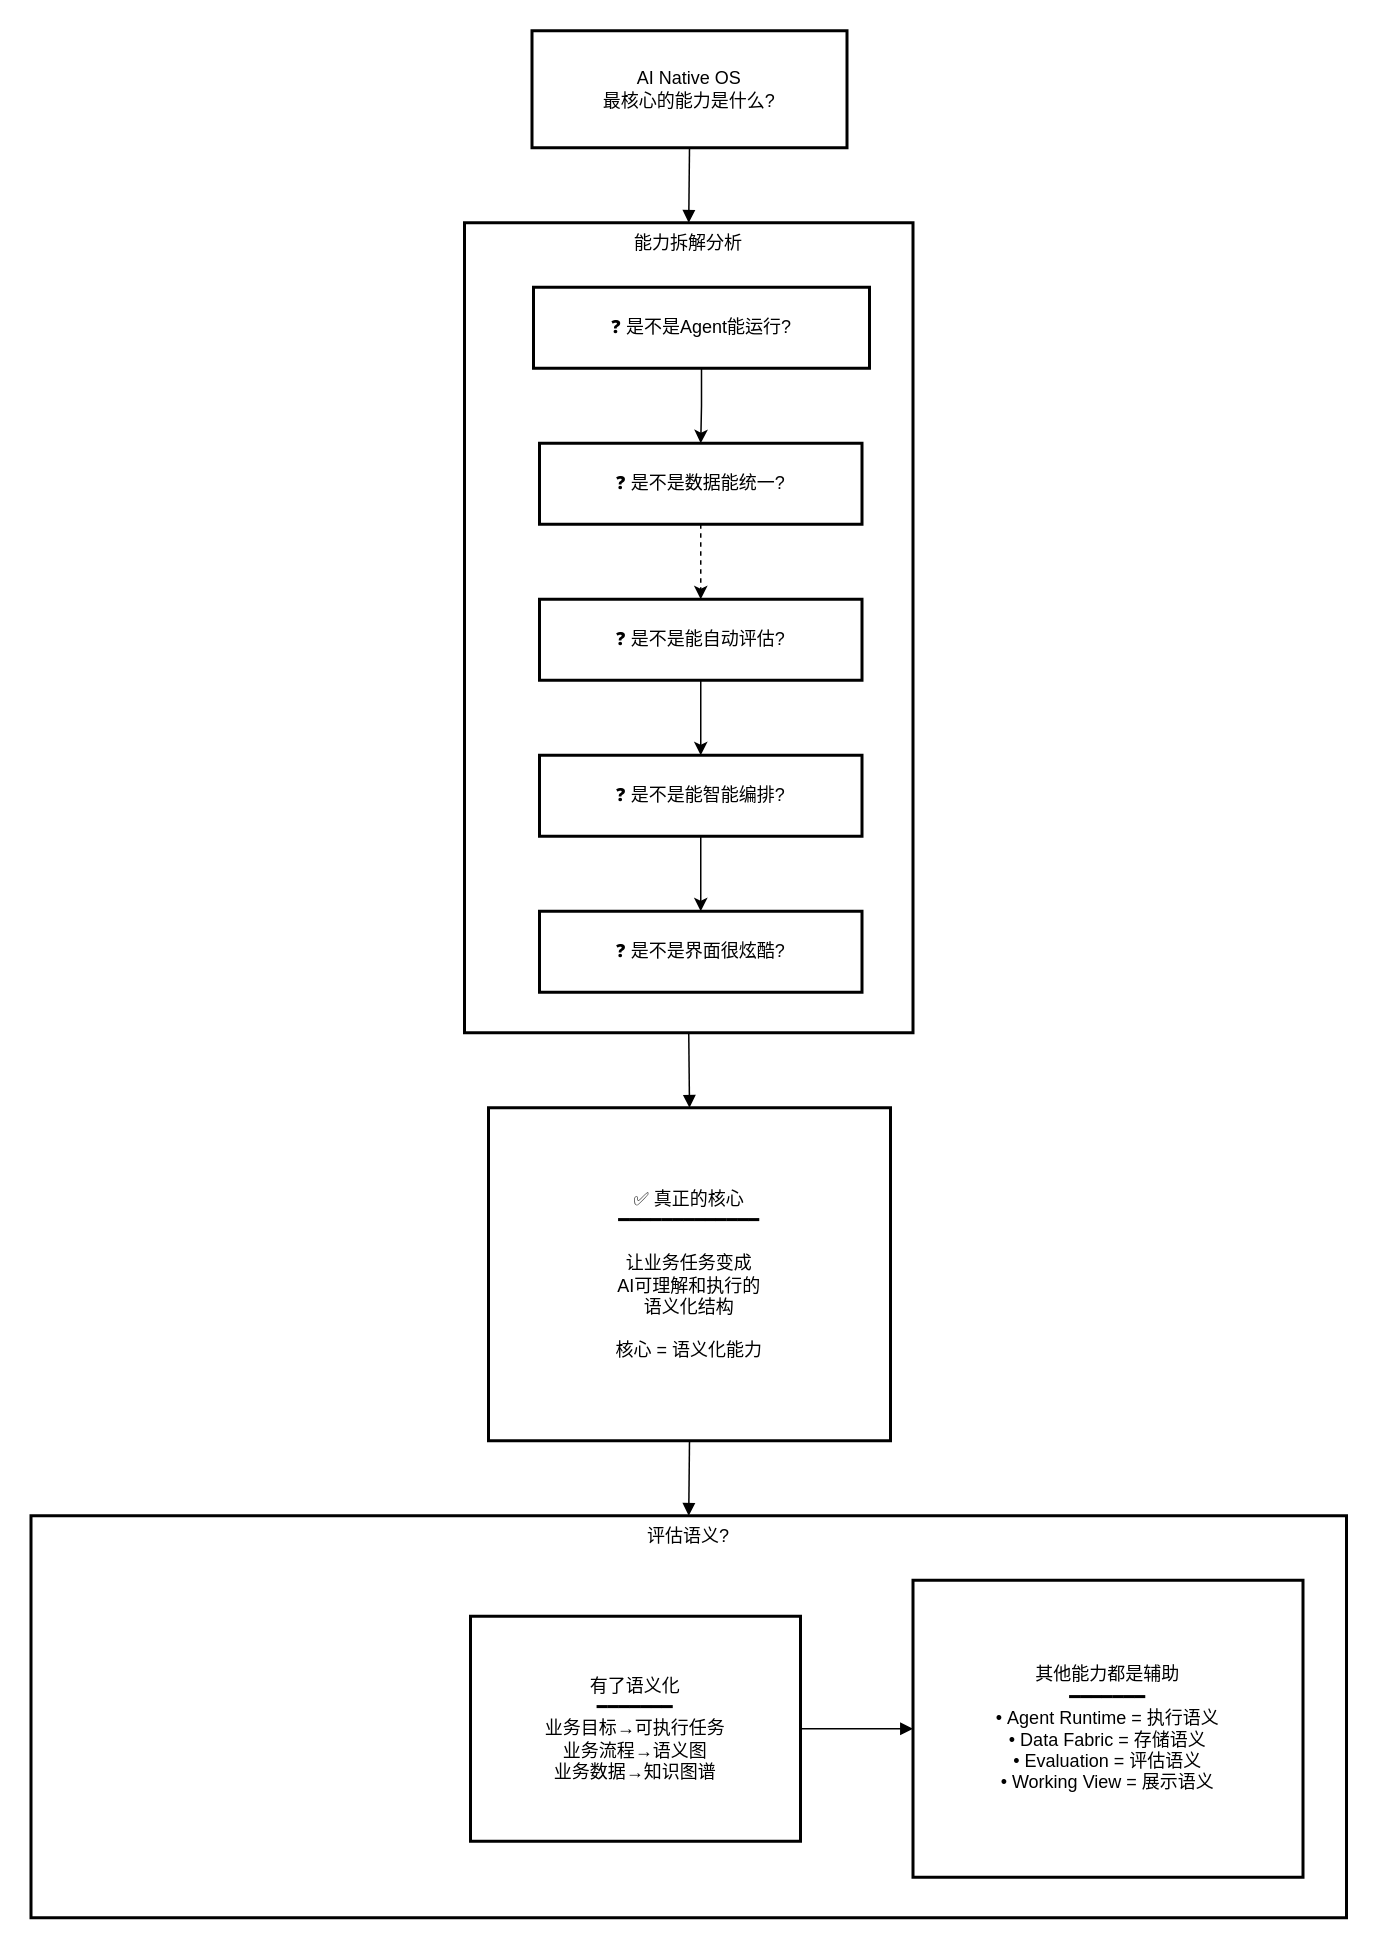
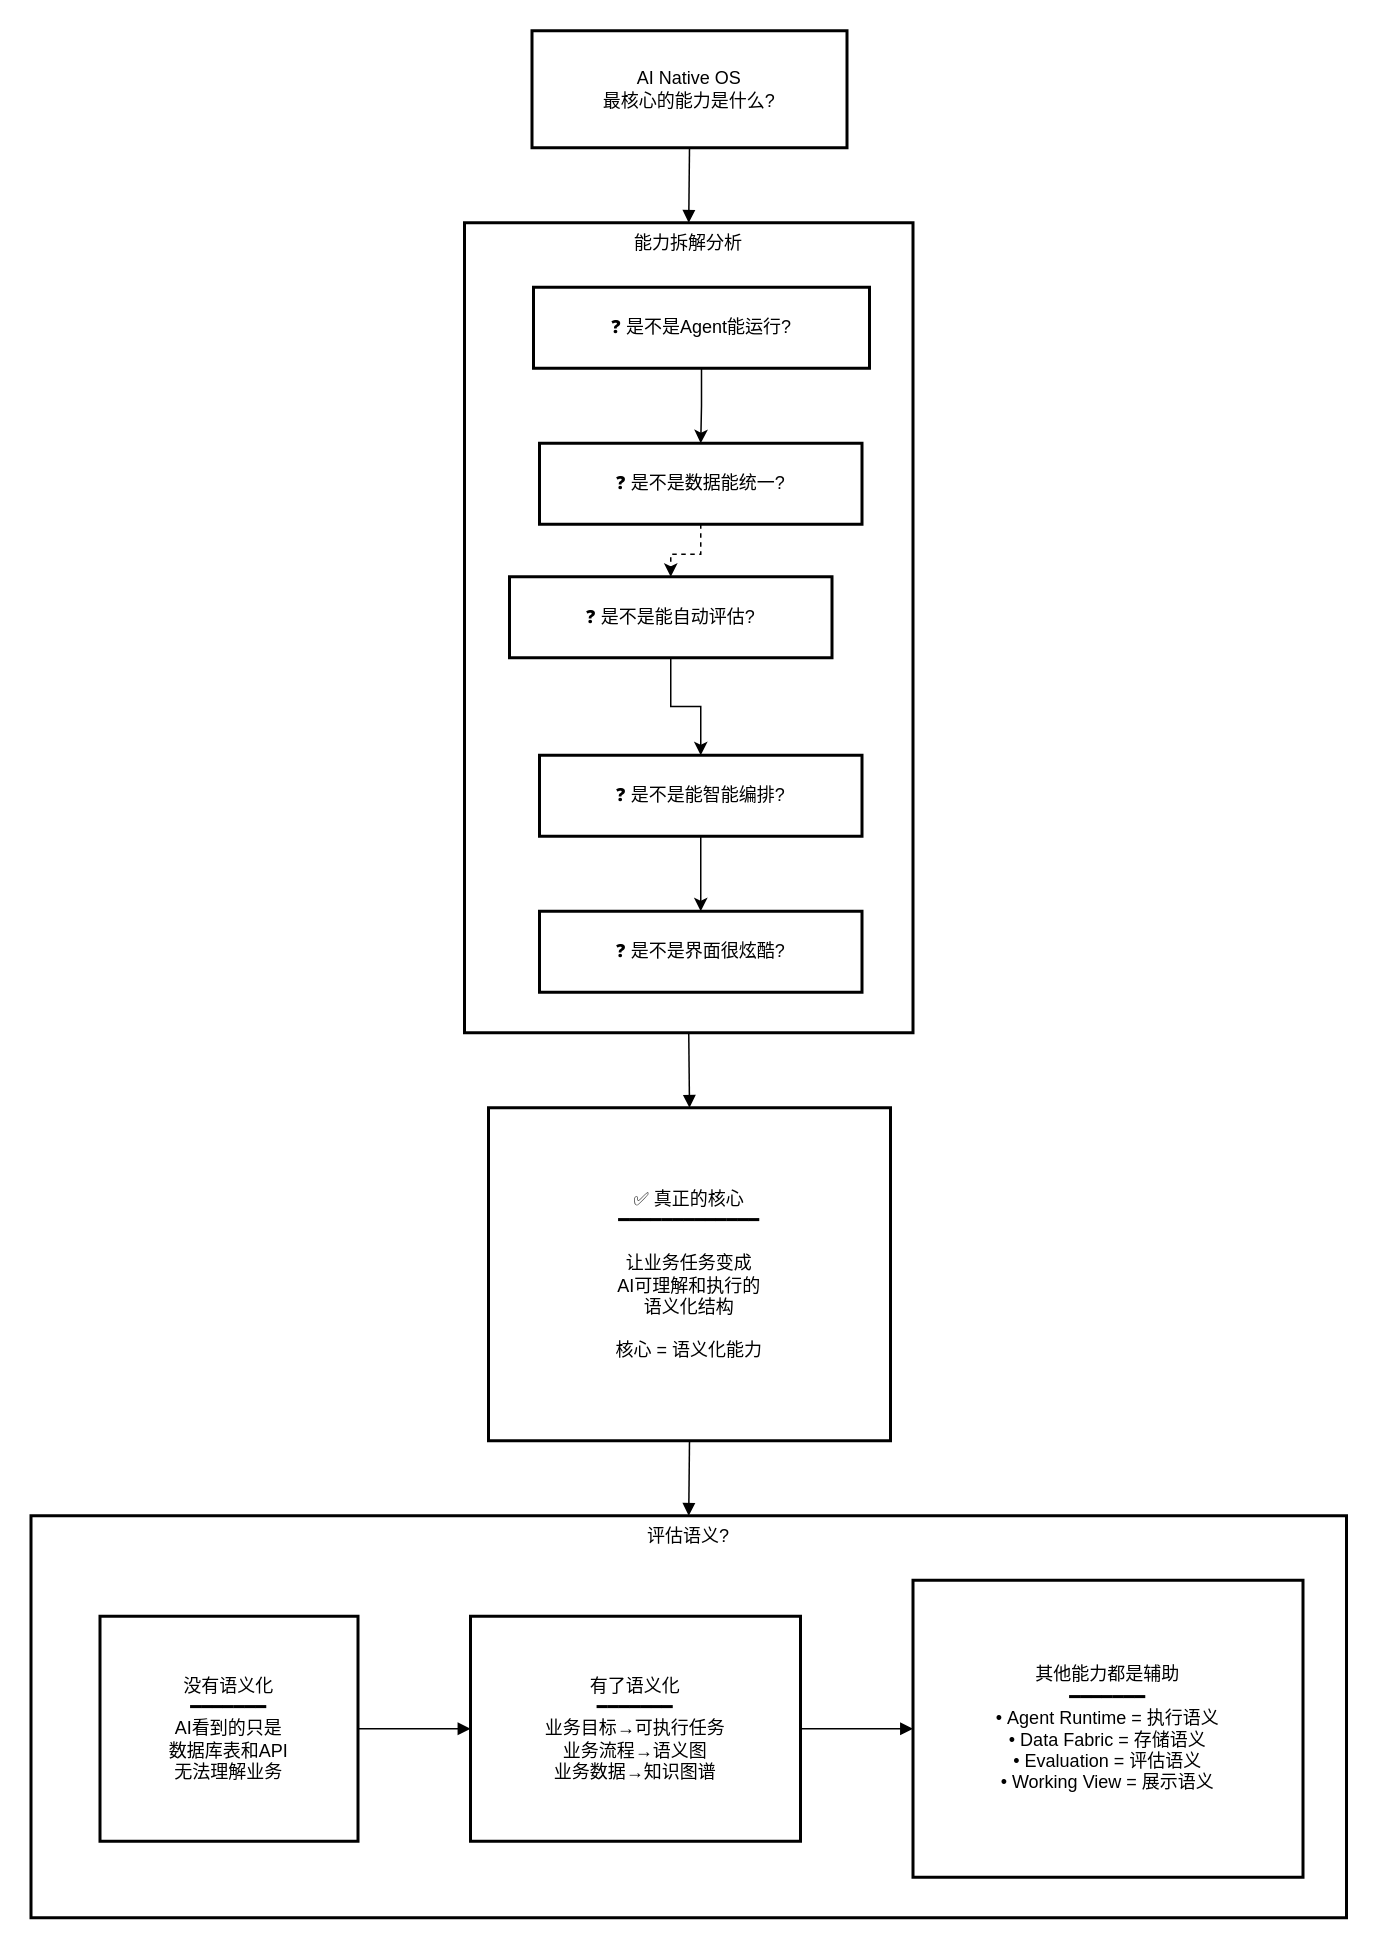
(701, 640) -> (671, 617)
none -> (229, 1729)
none -> (408, 1729)
